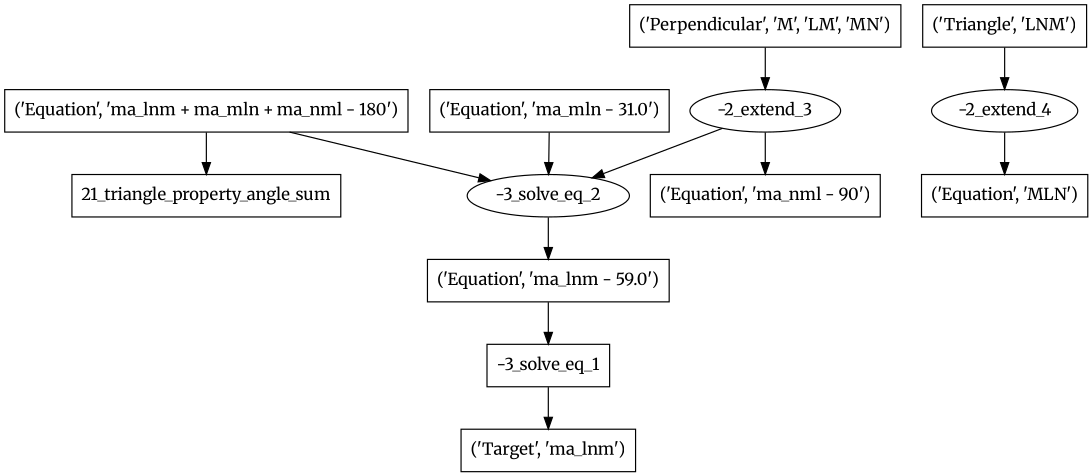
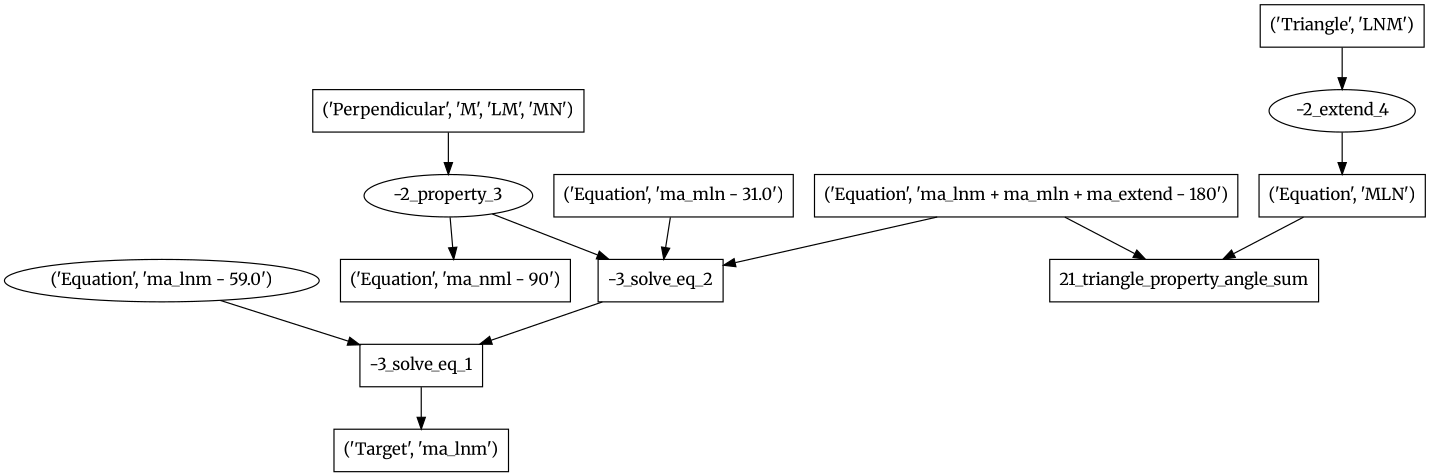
(206, 111) -> (1026, 196)
(765, 111) -> (448, 196)
(548, 196) -> (661, 281)
(548, 232) -> (547, 321)
none -> (1269, 235)
(548, 281) -> (162, 281)
